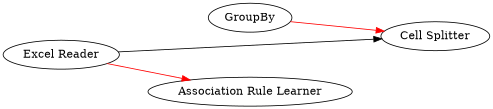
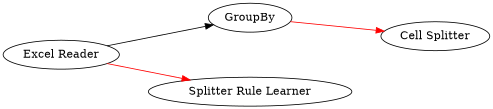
(246, 46) -> (156, 36)
(250, 92) -> (250, 92)
